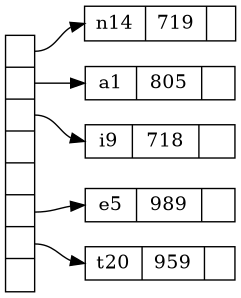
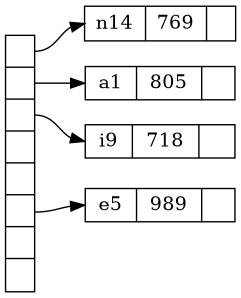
(176, 23) -> (176, 23)
(160, 263) -> none
